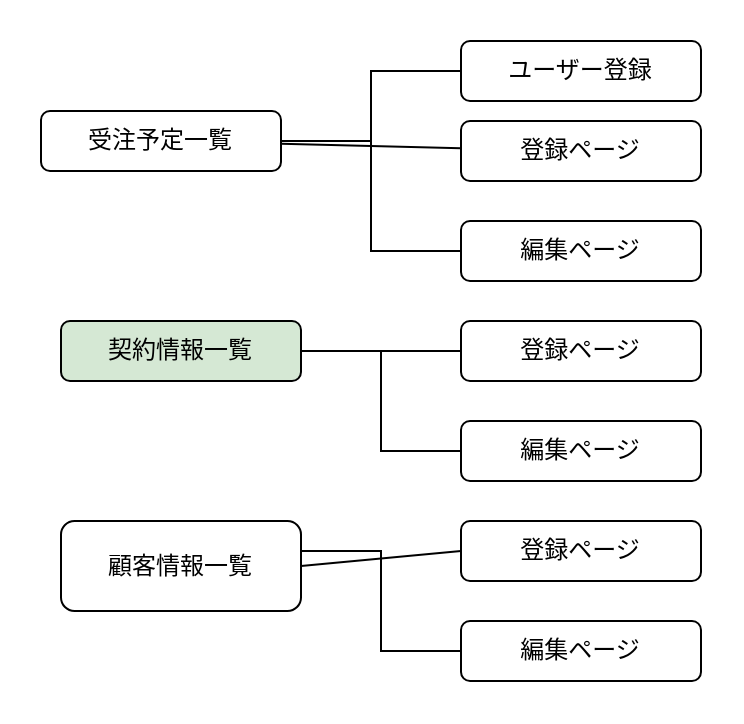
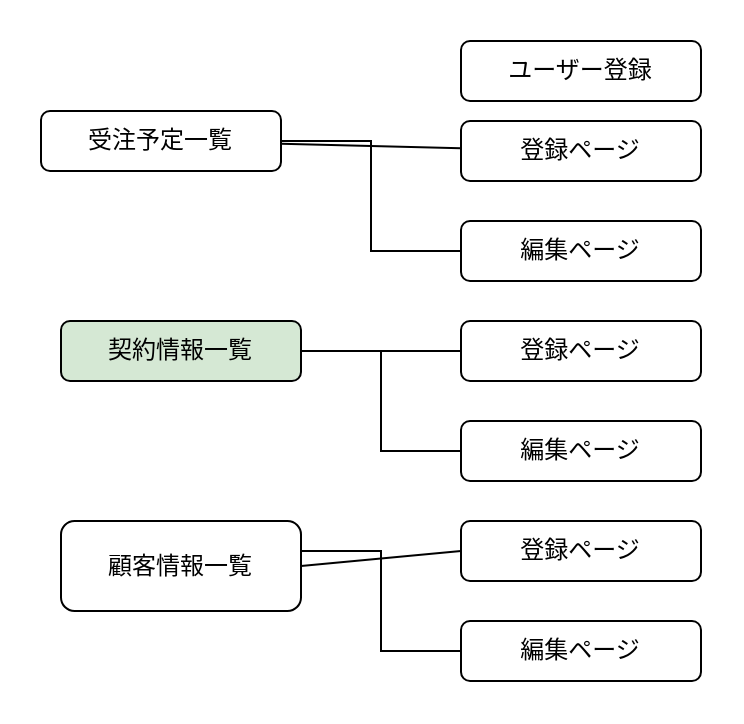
(382, 71) -> none
